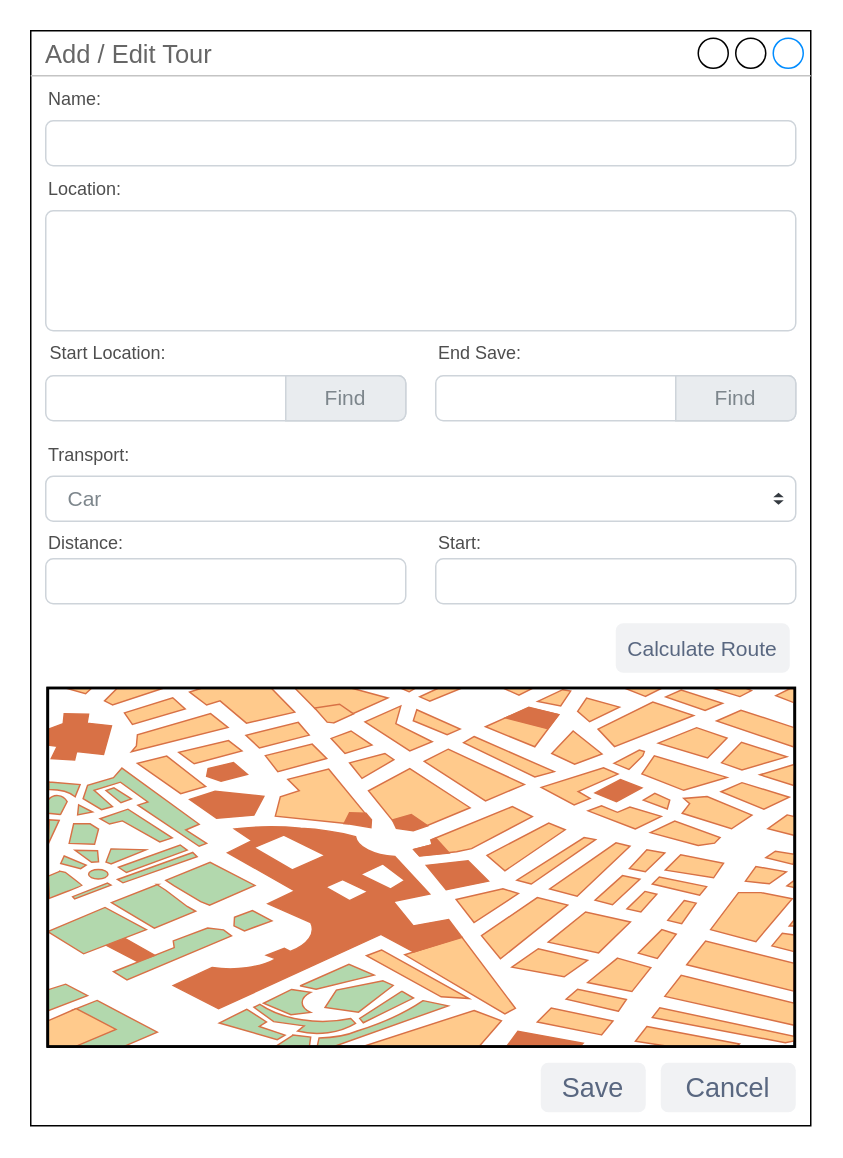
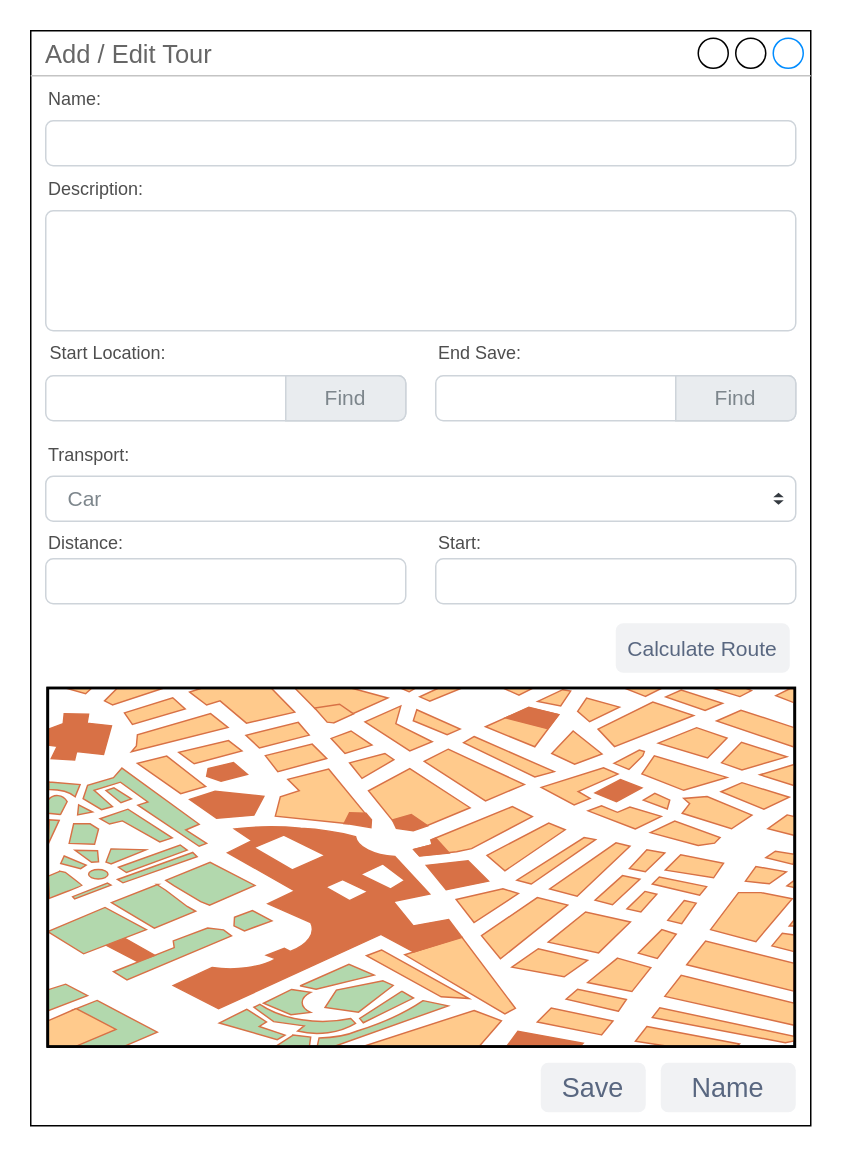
(89, 190) -> (102, 190)
(728, 1088) -> (728, 1088)
